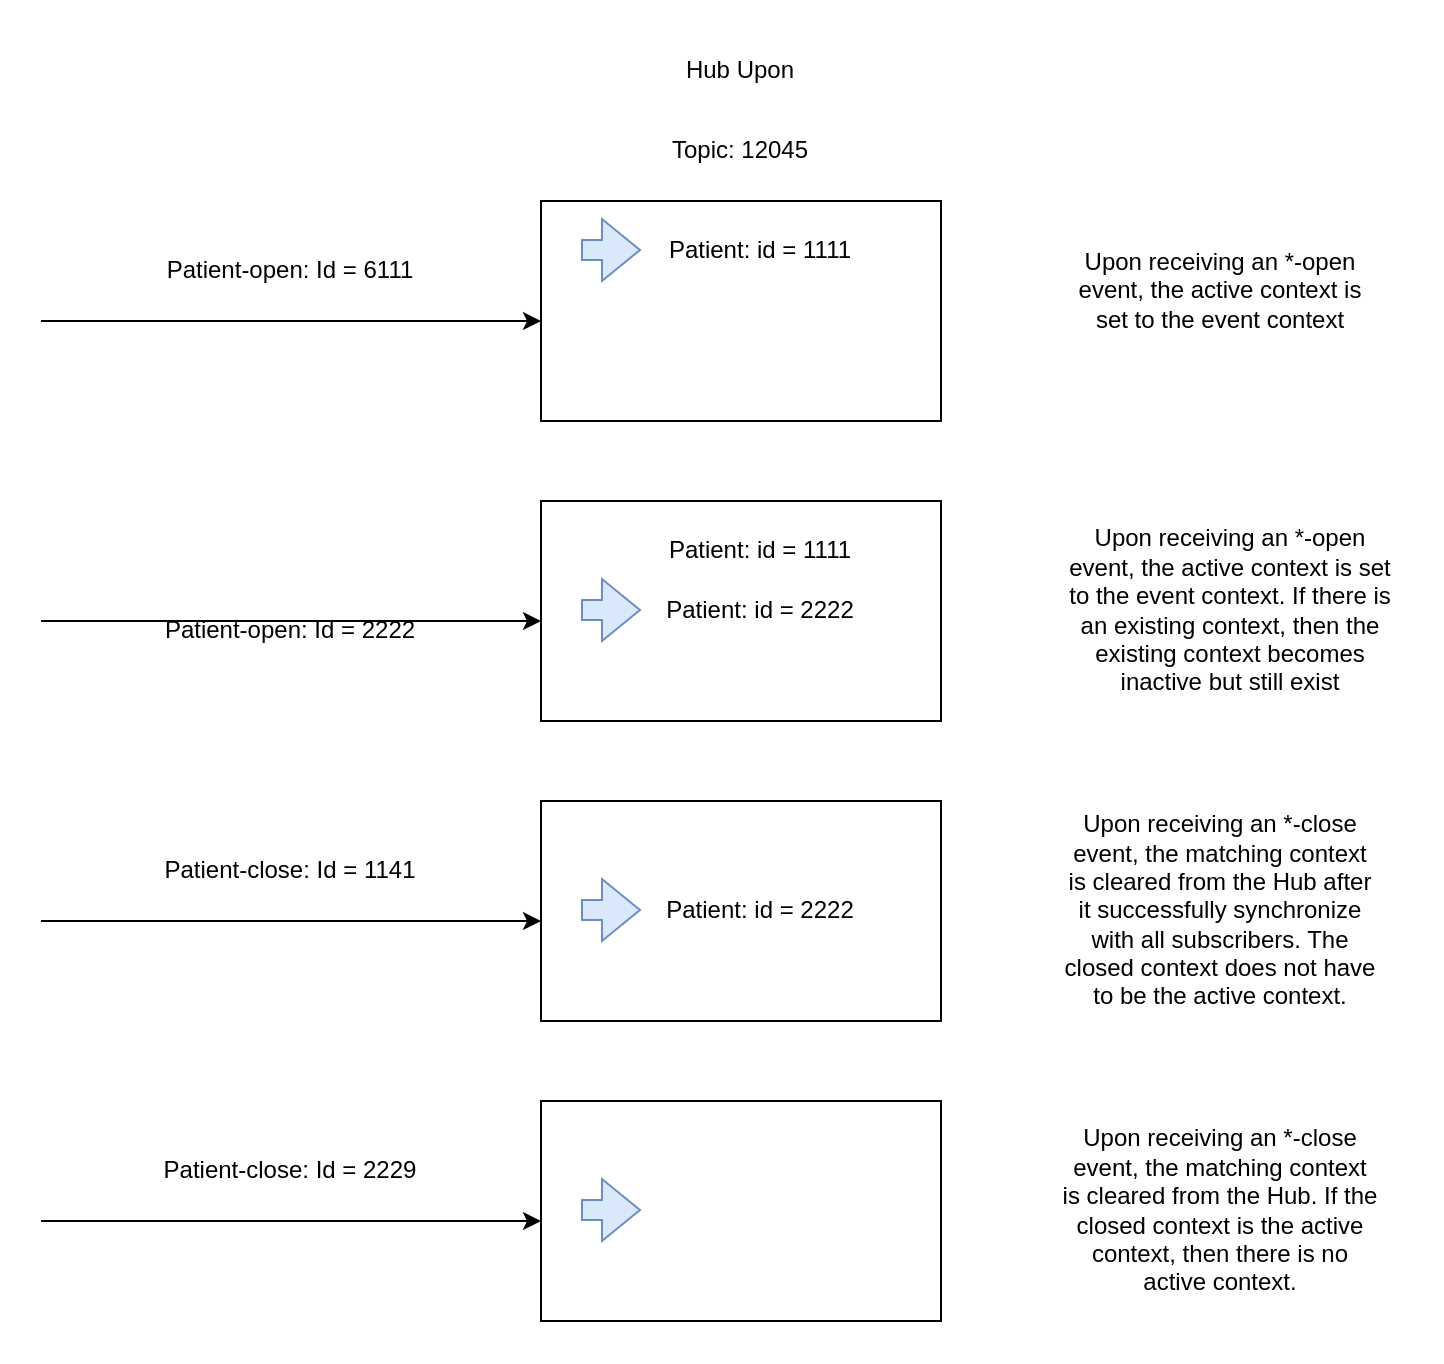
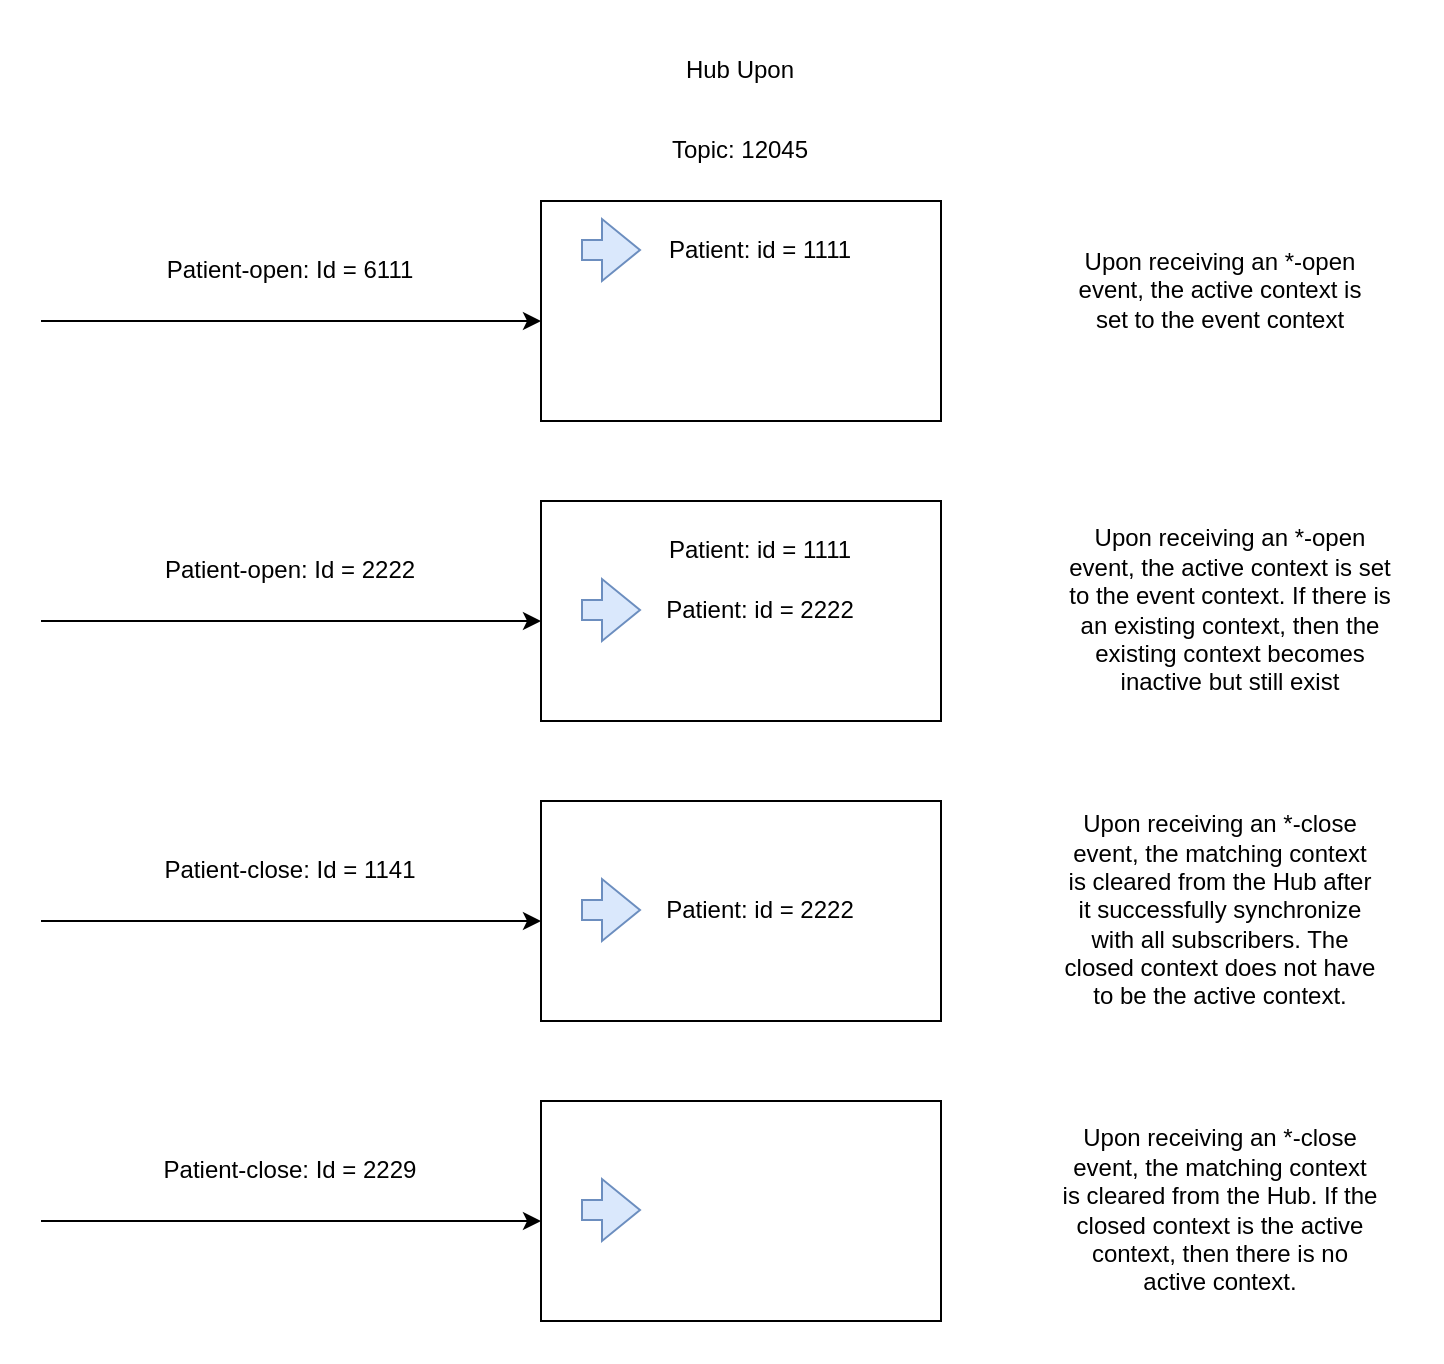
(291, 631) -> (291, 571)
